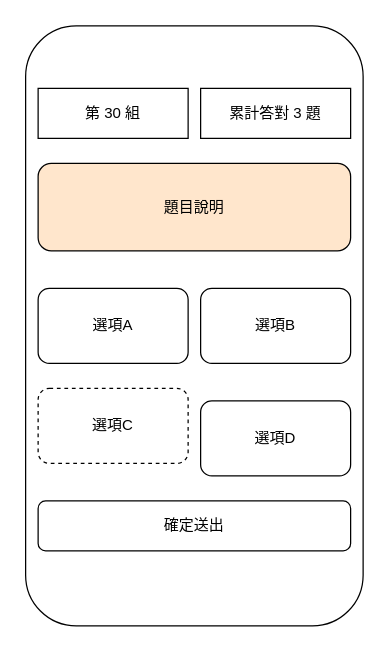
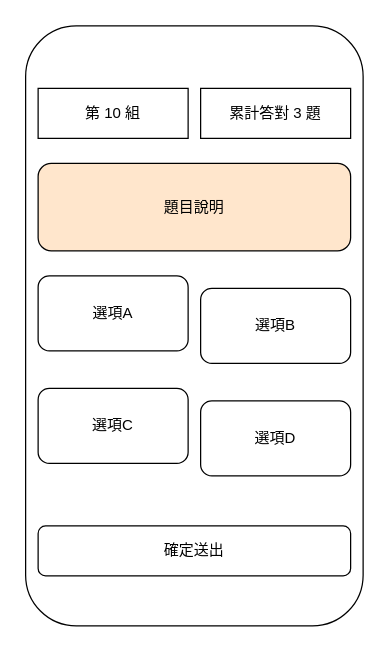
(113, 113) -> (113, 113)
(113, 326) -> (113, 313)
(113, 426) -> (113, 426)
(194, 526) -> (194, 551)
